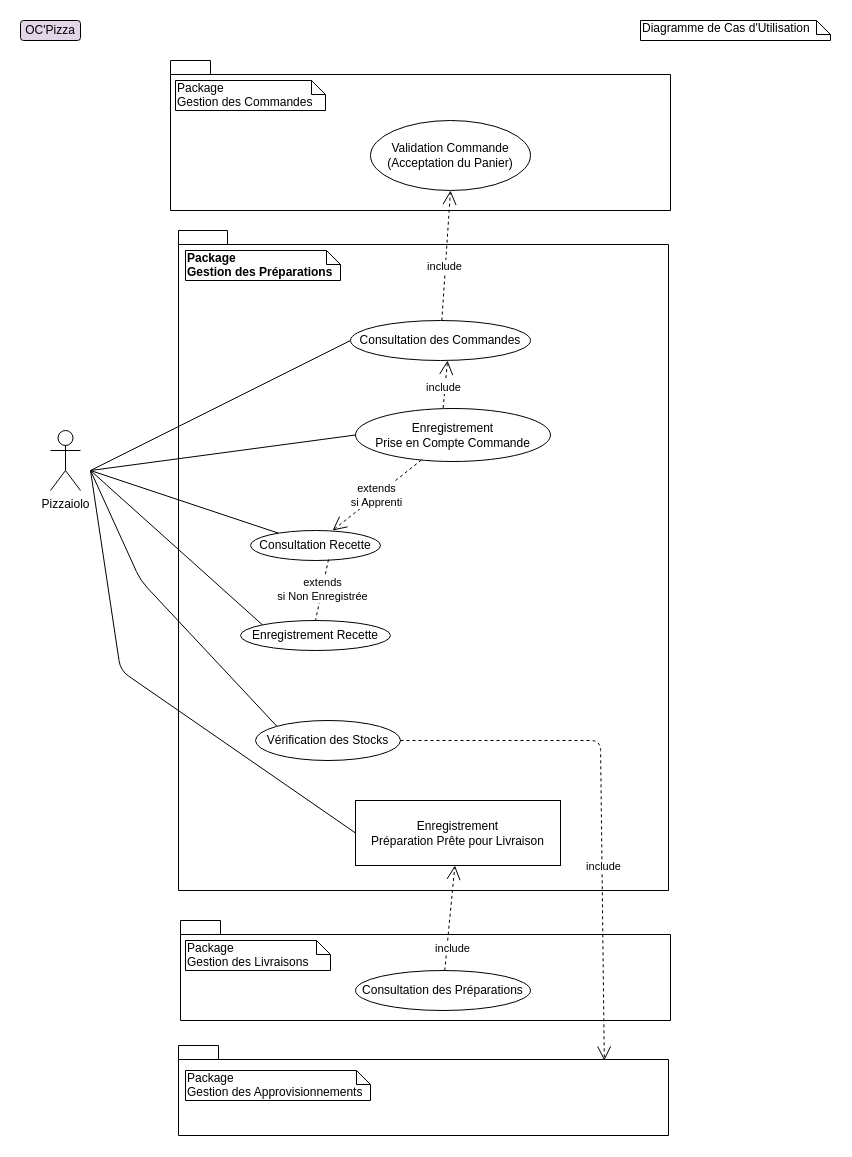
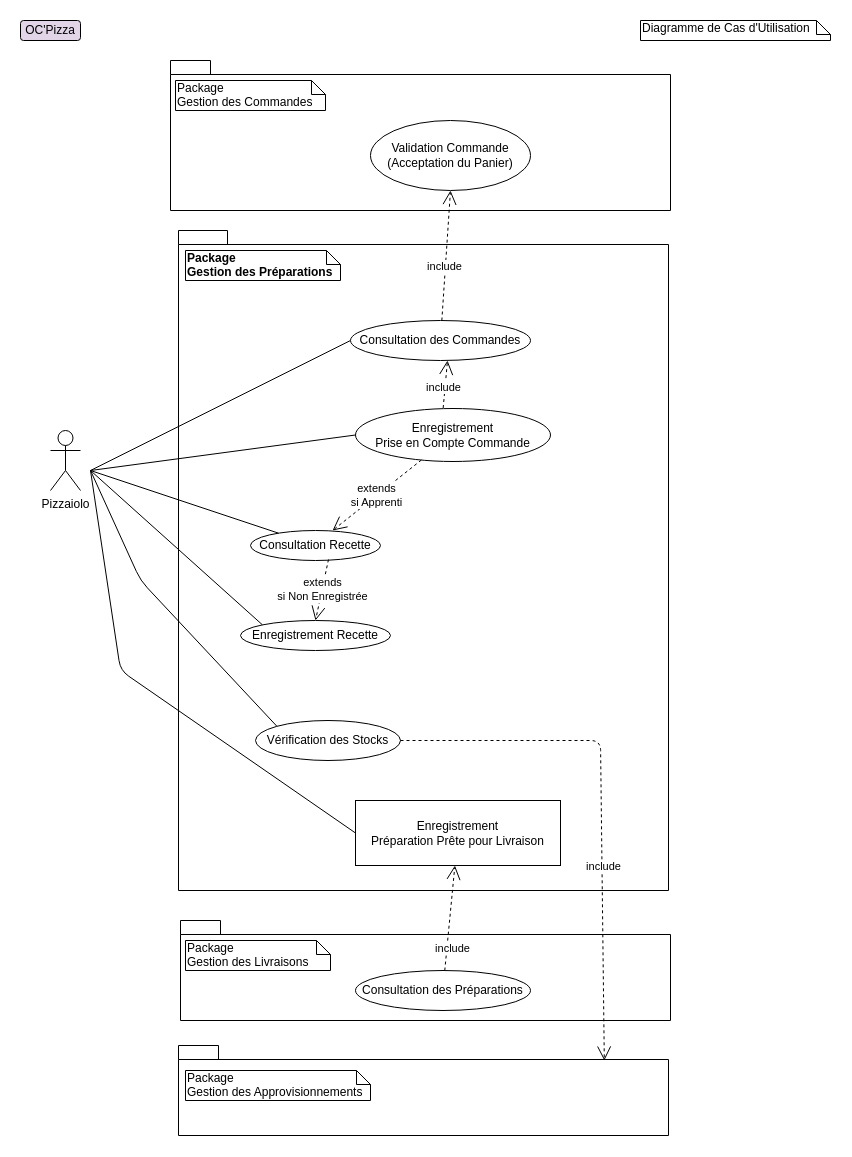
(317, 616) -> (317, 615)
